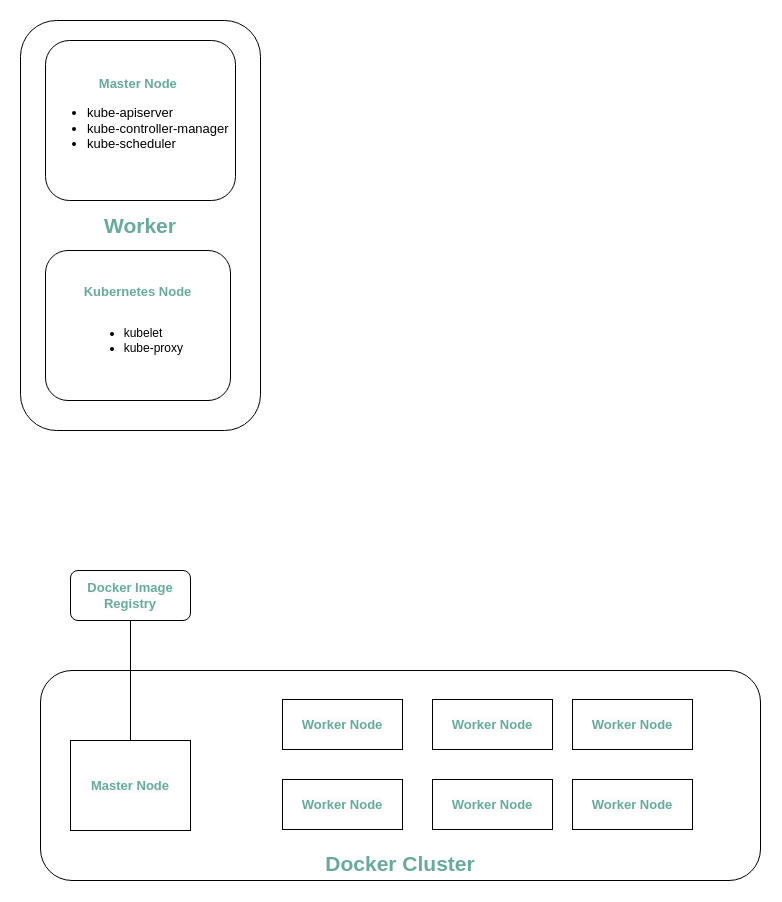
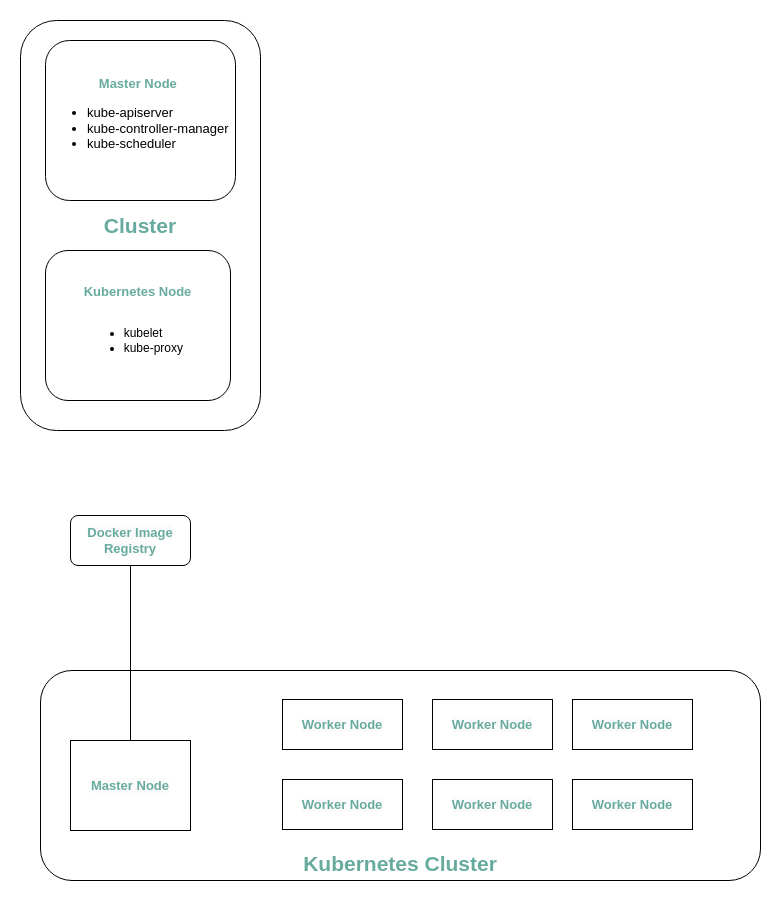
(141, 226) -> (141, 226)
(131, 596) -> (131, 541)
(401, 776) -> (401, 776)
